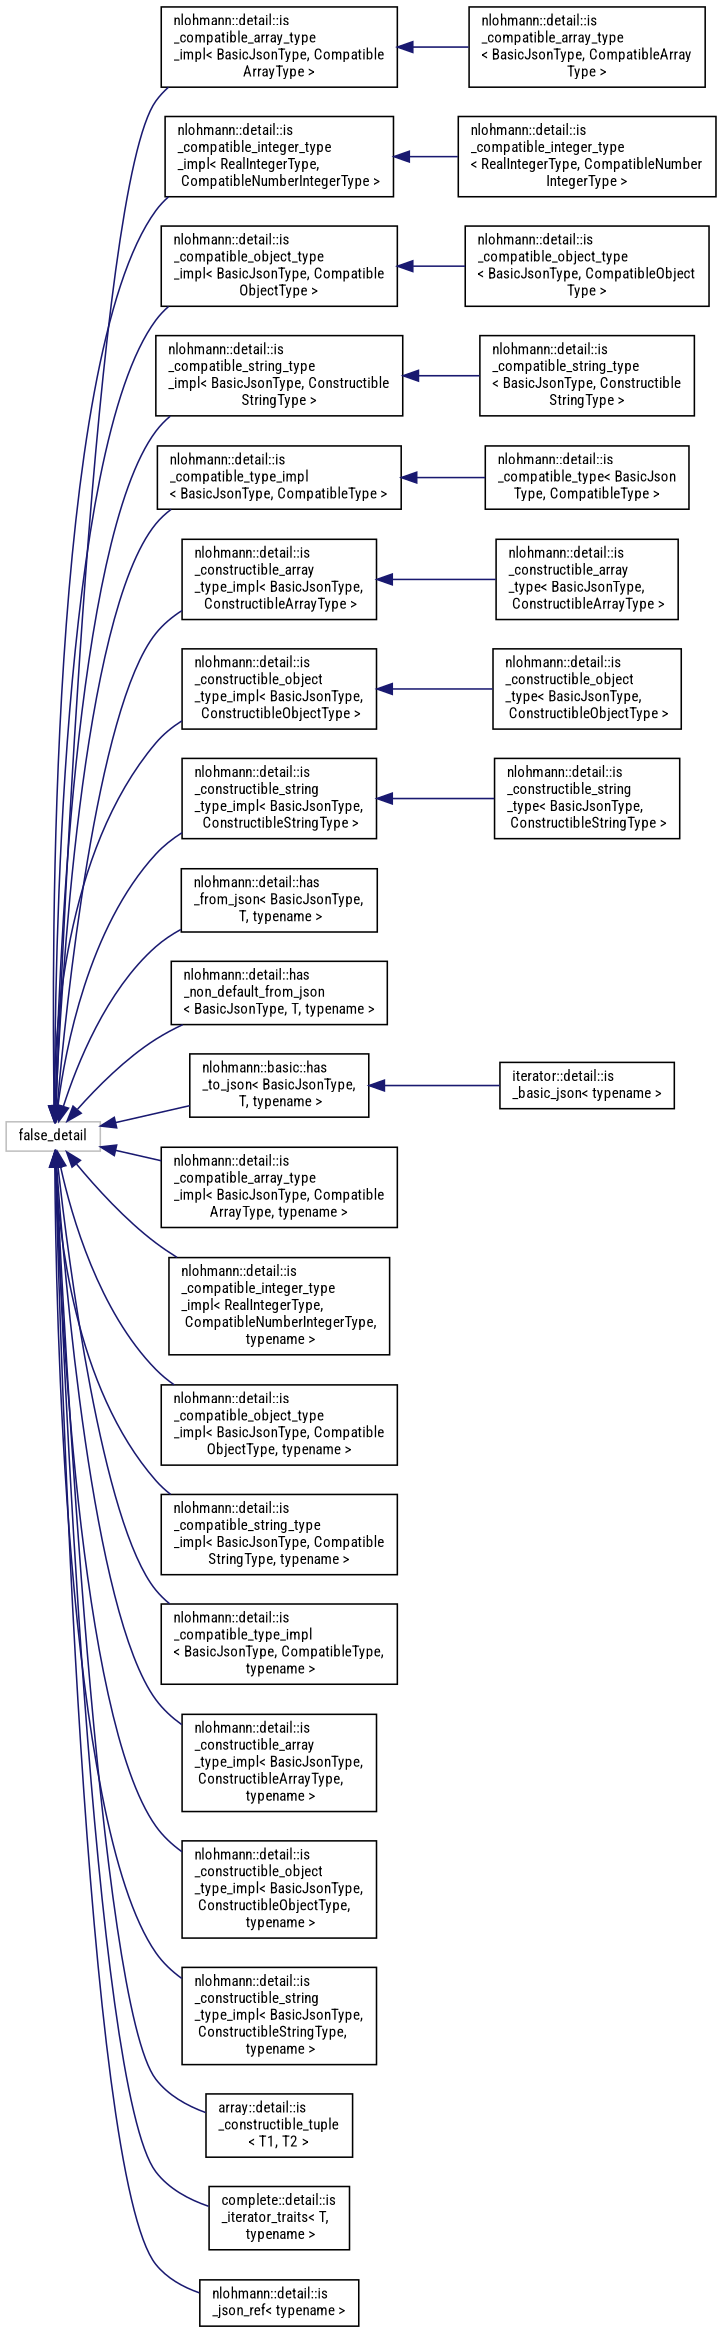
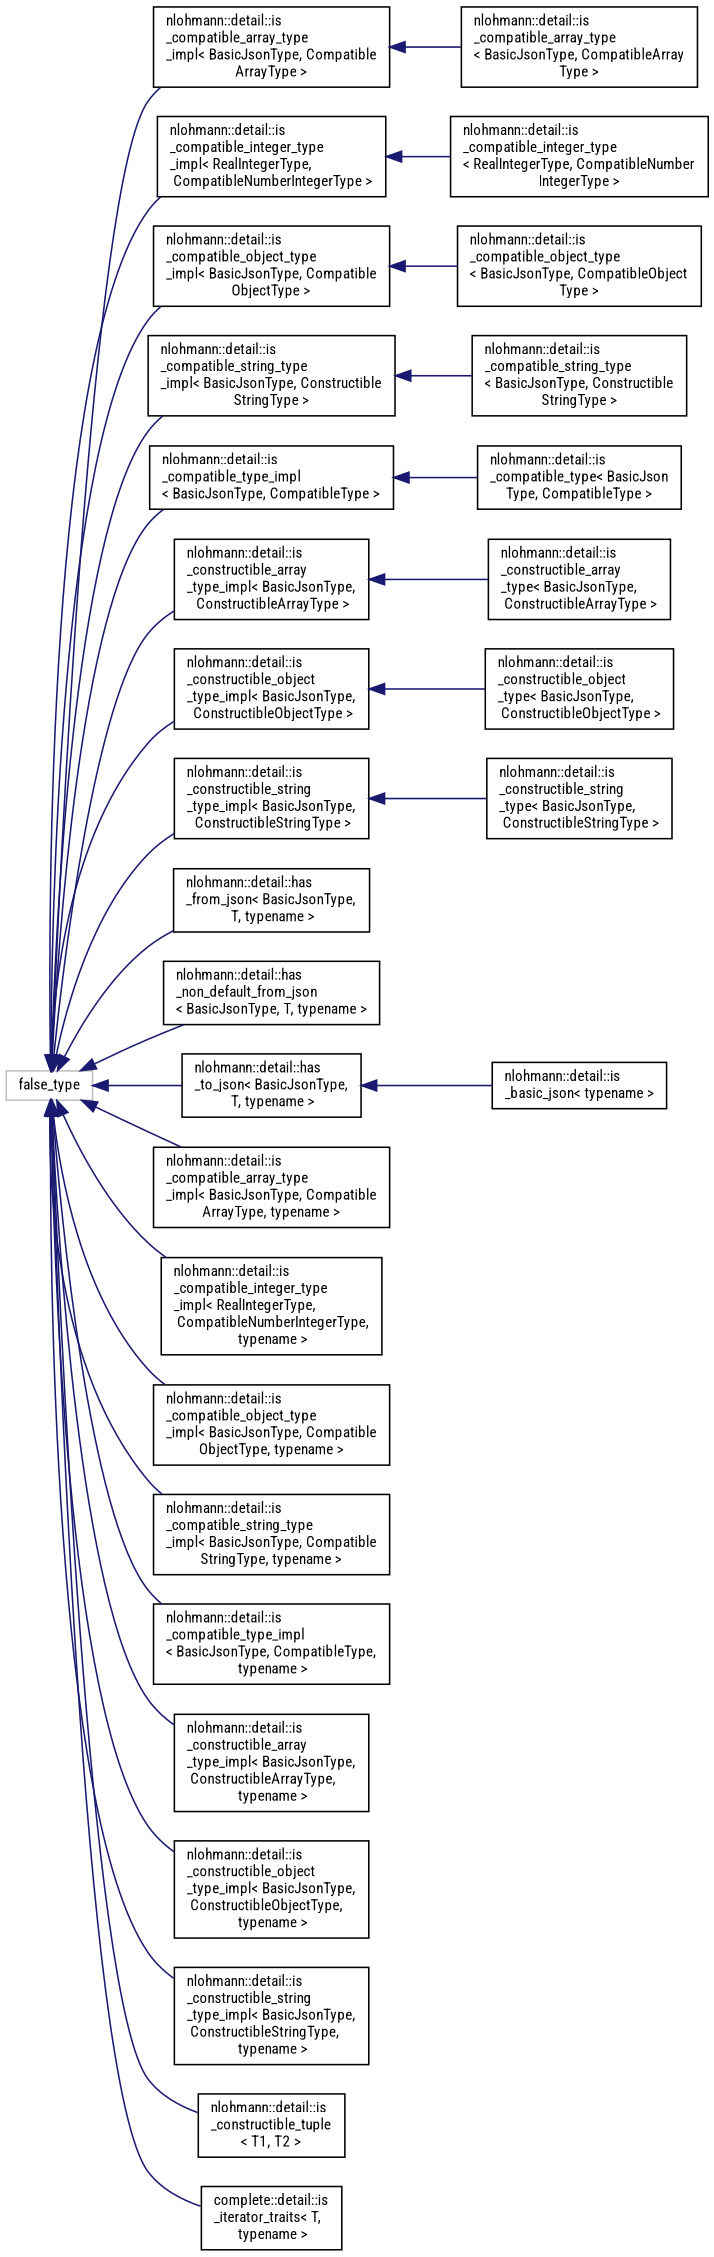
(279, 1086) -> (272, 1086)
(587, 1086) -> (579, 1086)
(53, 1136) -> (49, 1086)
(279, 2126) -> (272, 2126)
(279, 2303) -> none
